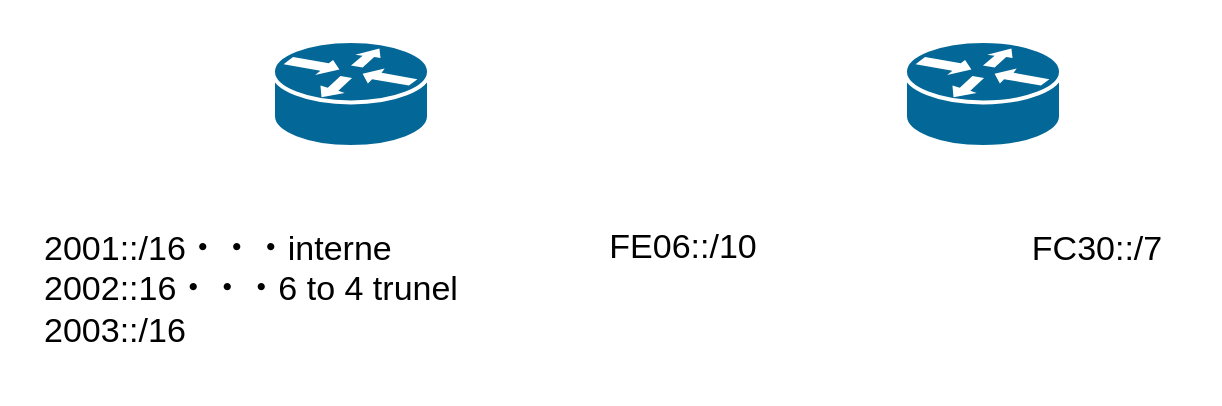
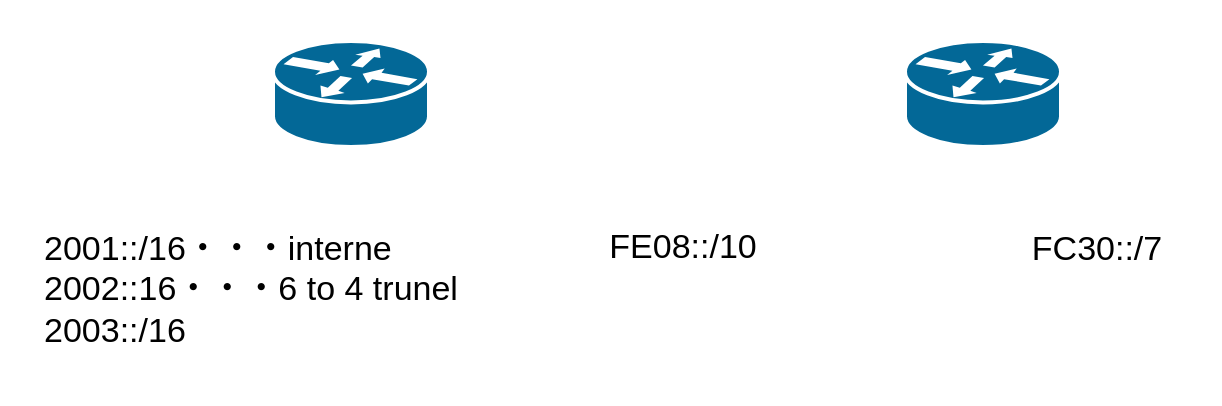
(684, 249) -> (684, 249)
